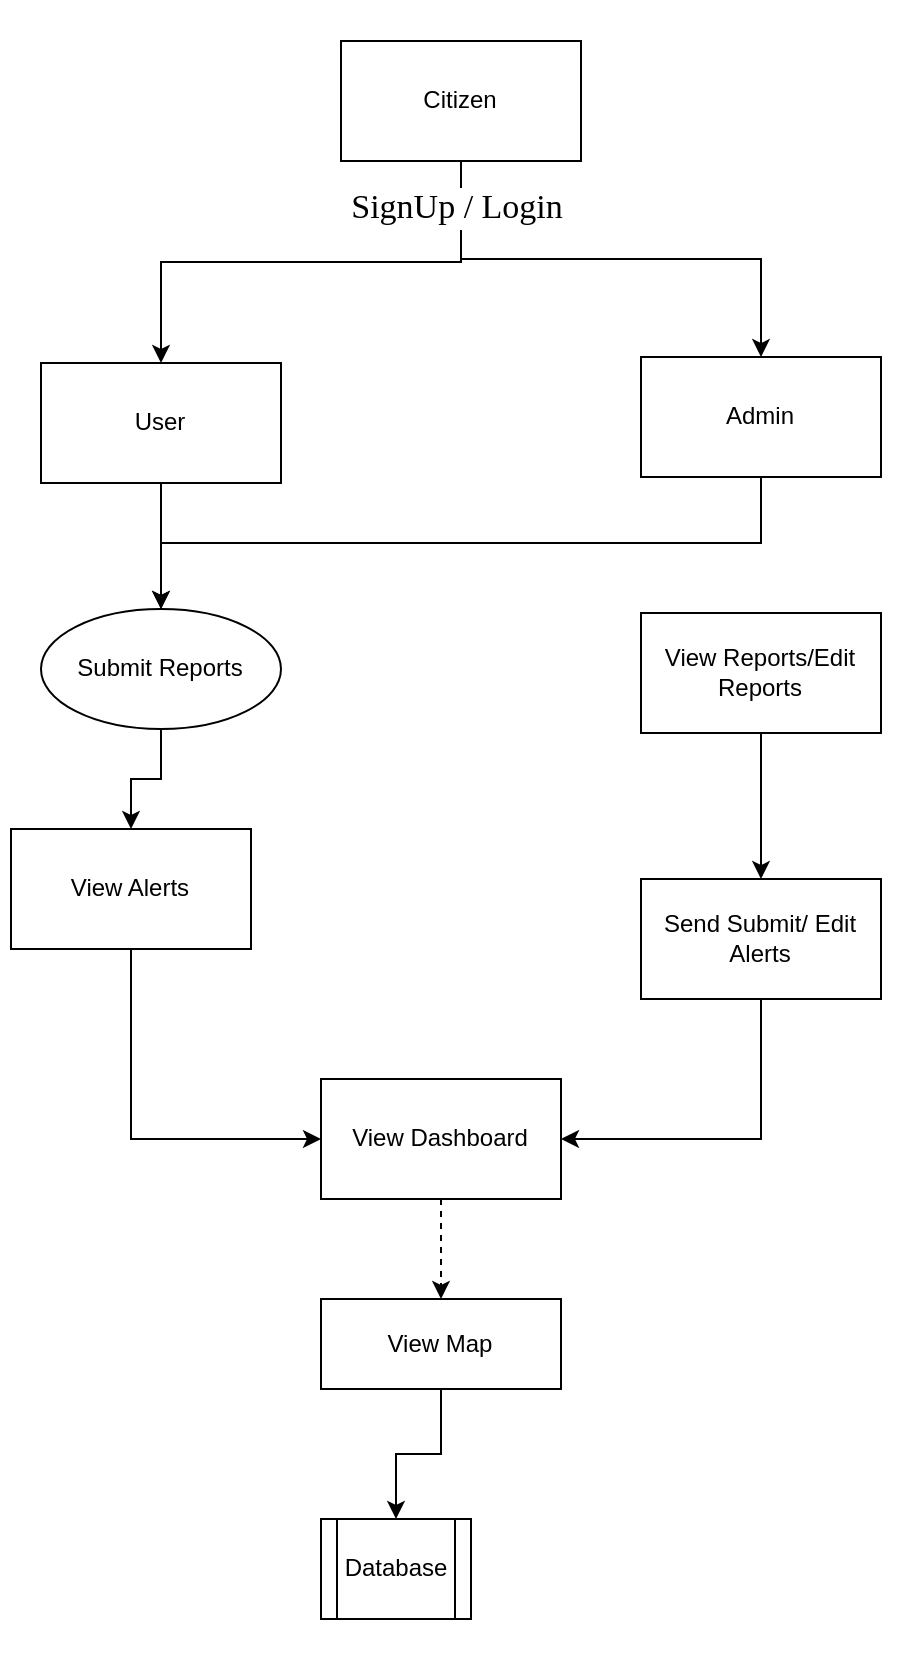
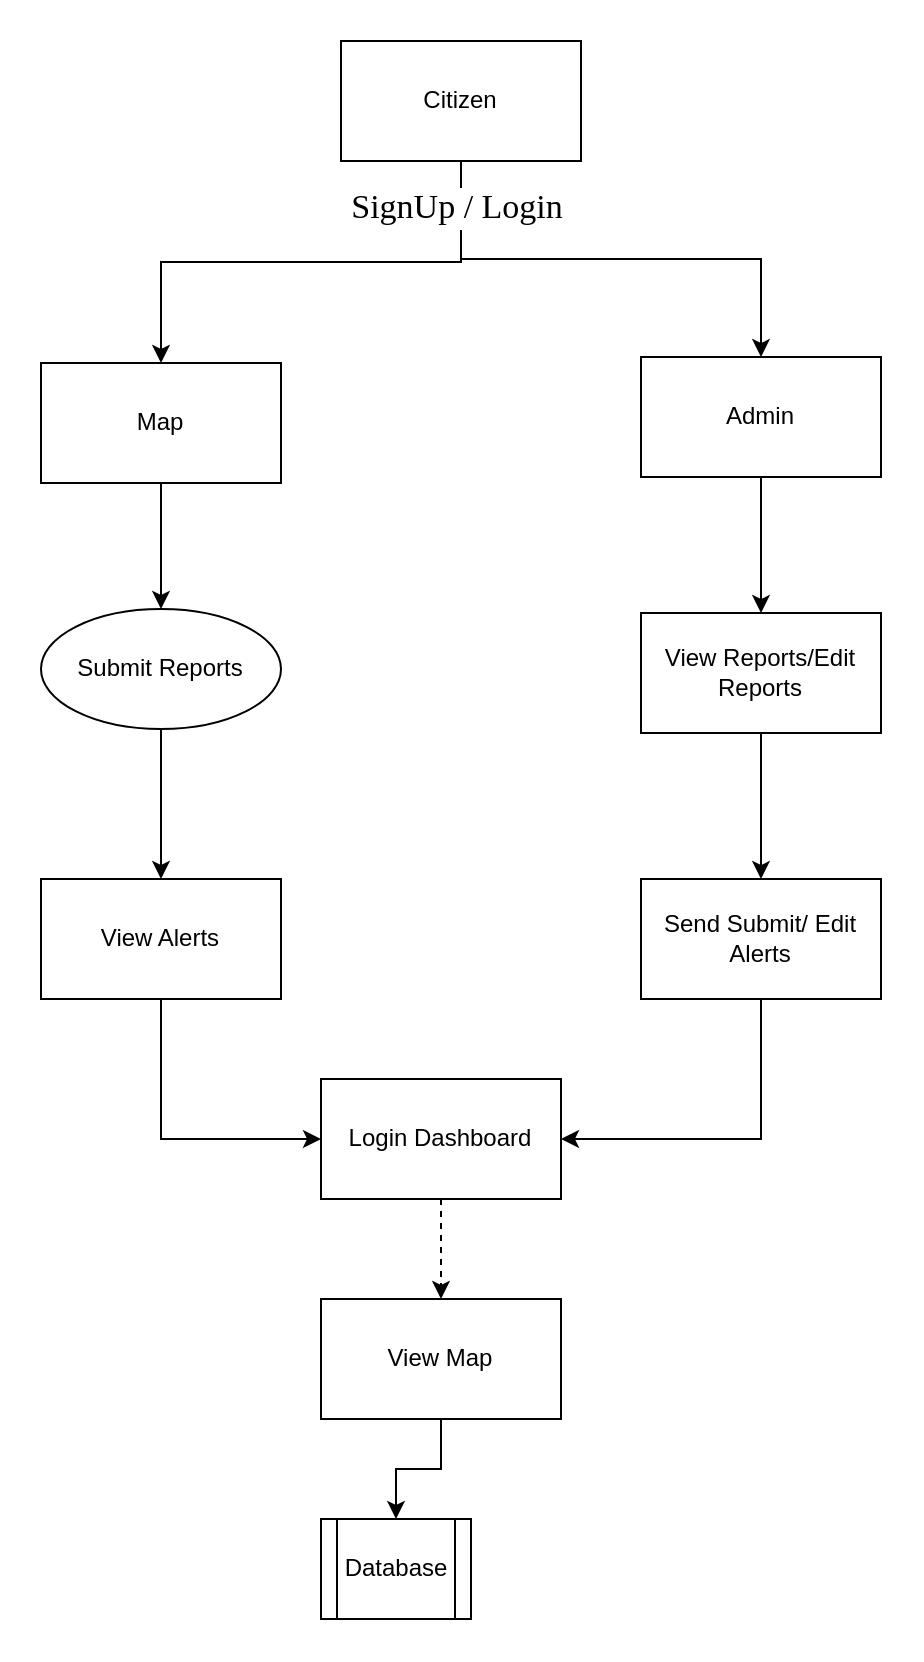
(161, 423) -> (161, 423)
(465, 543) -> (761, 570)
(131, 889) -> (161, 939)
(441, 1139) -> (441, 1139)
(441, 1344) -> (441, 1359)
